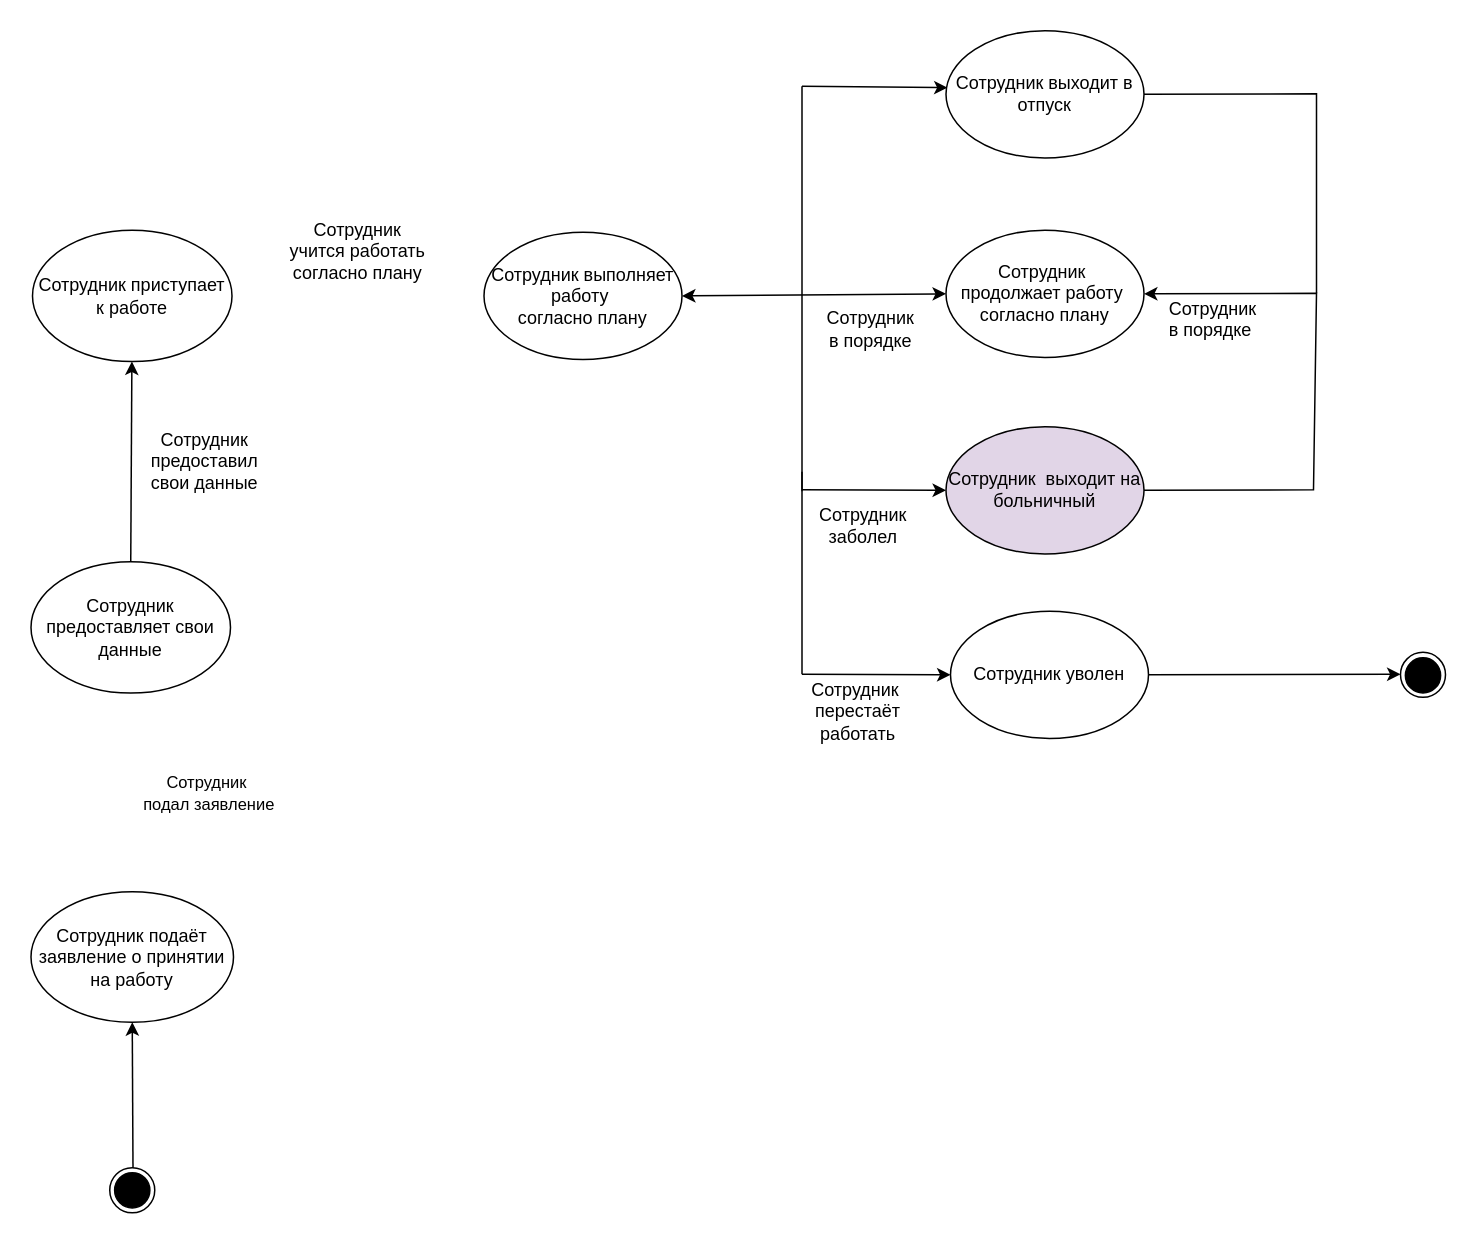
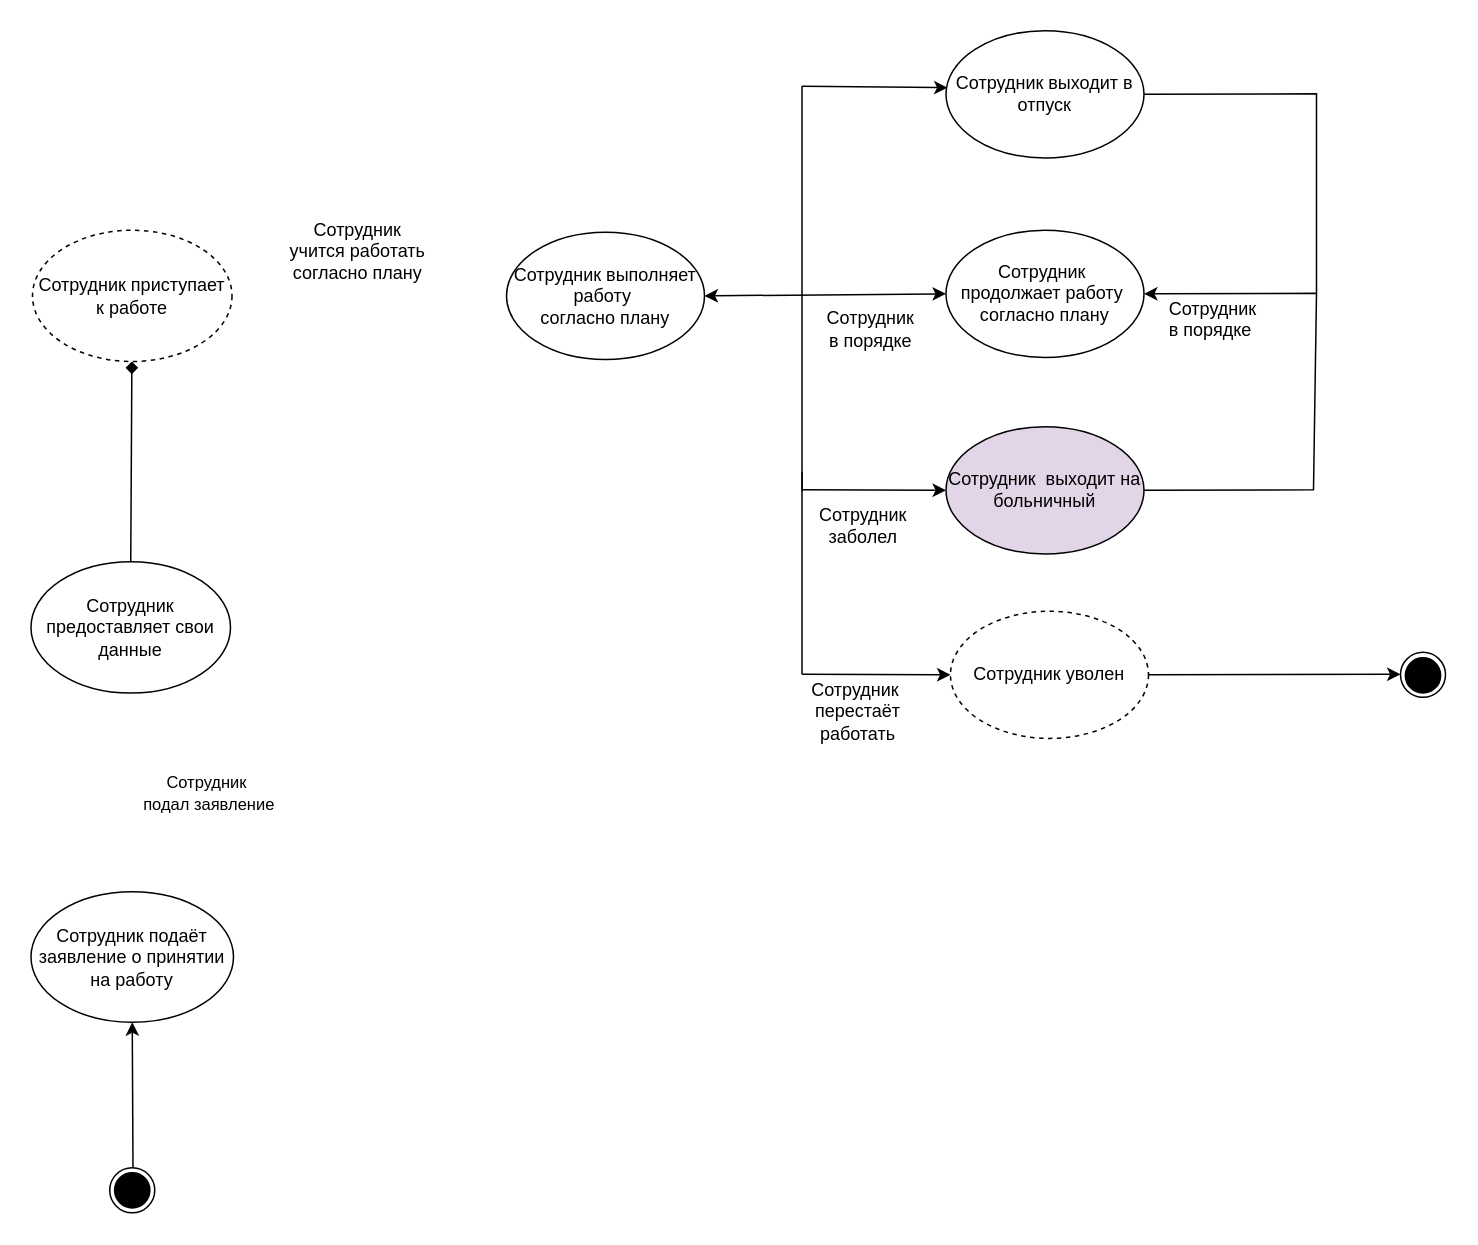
(132, 296) -> (132, 296)
(583, 296) -> (605, 296)
(132, 373) -> (132, 374)
(205, 461) -> none
(1049, 675) -> (1049, 675)
